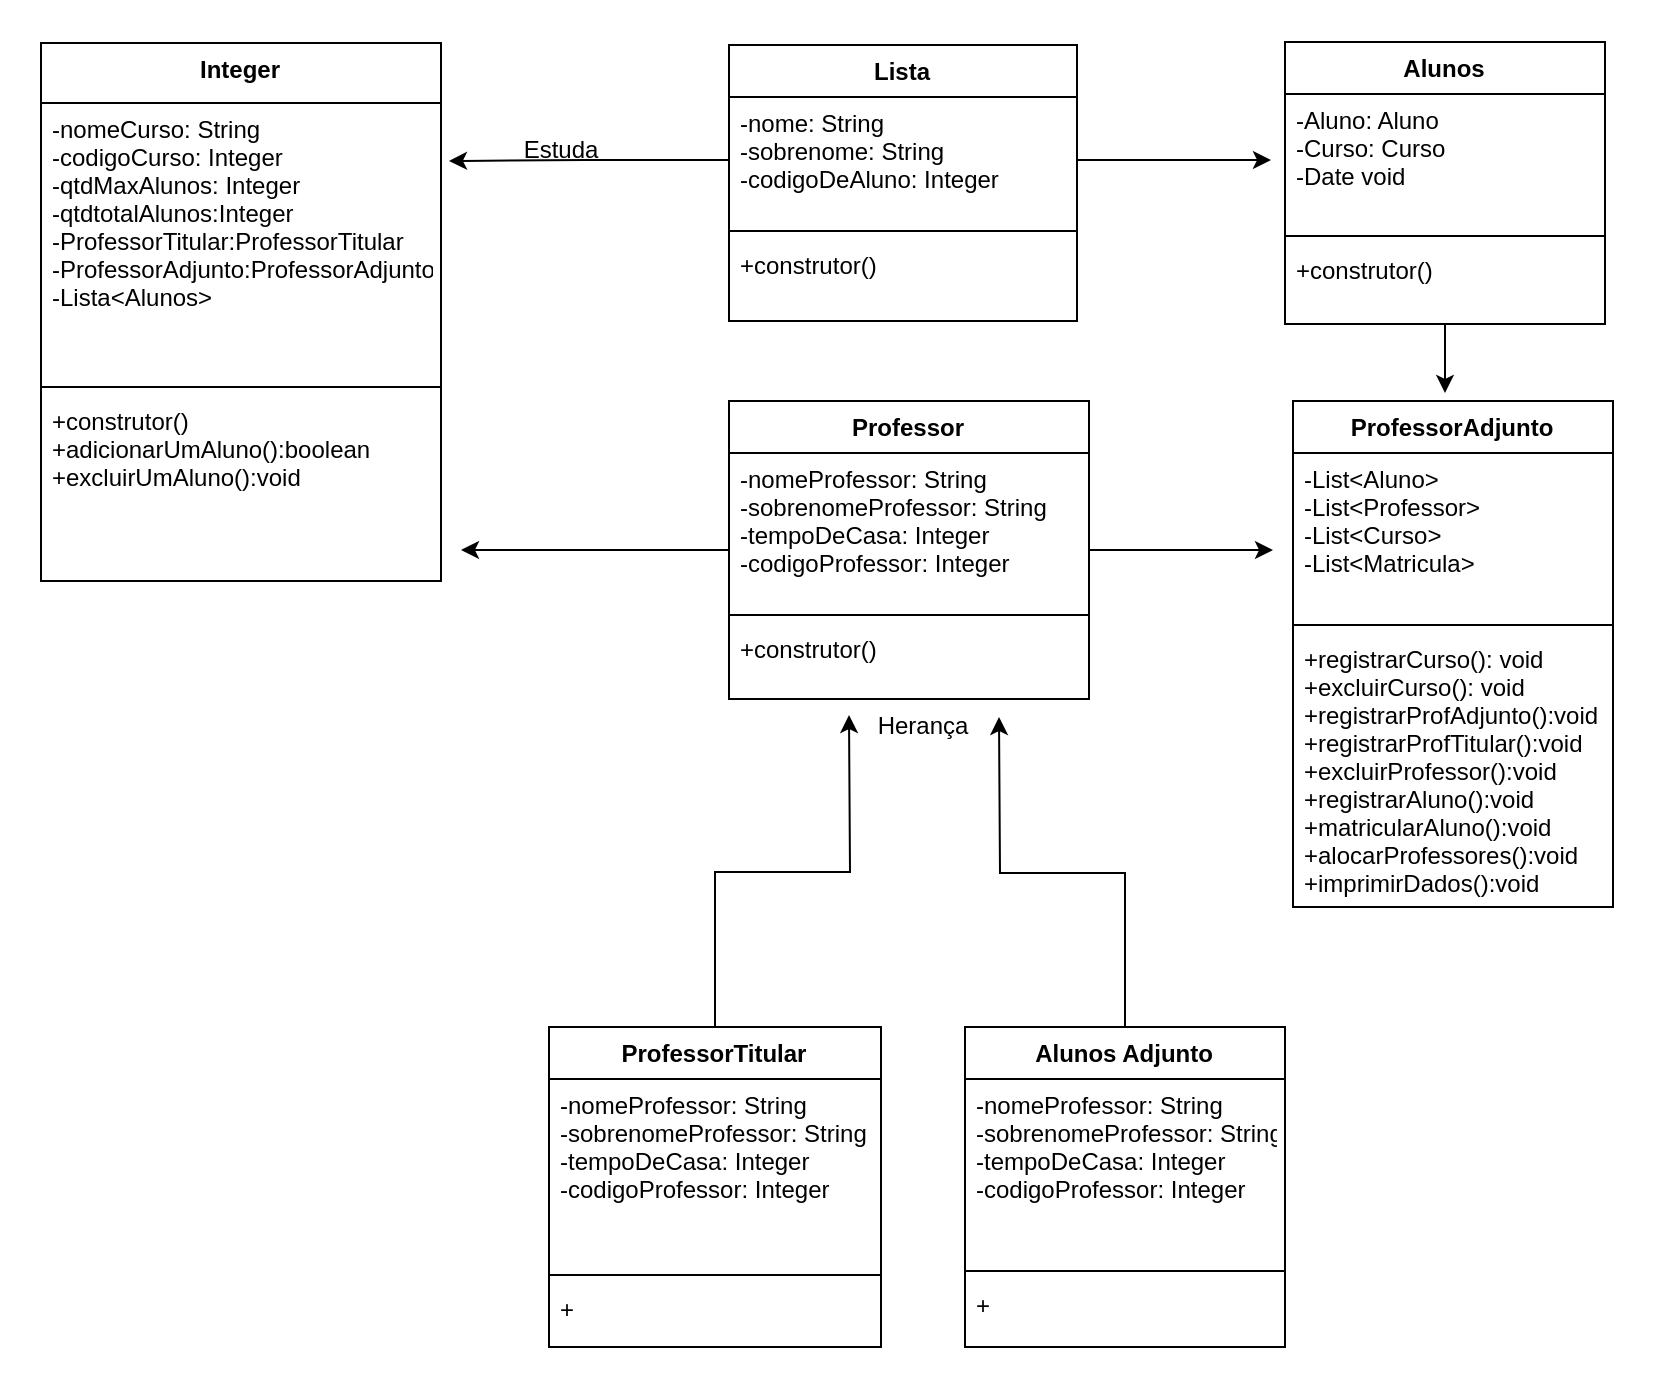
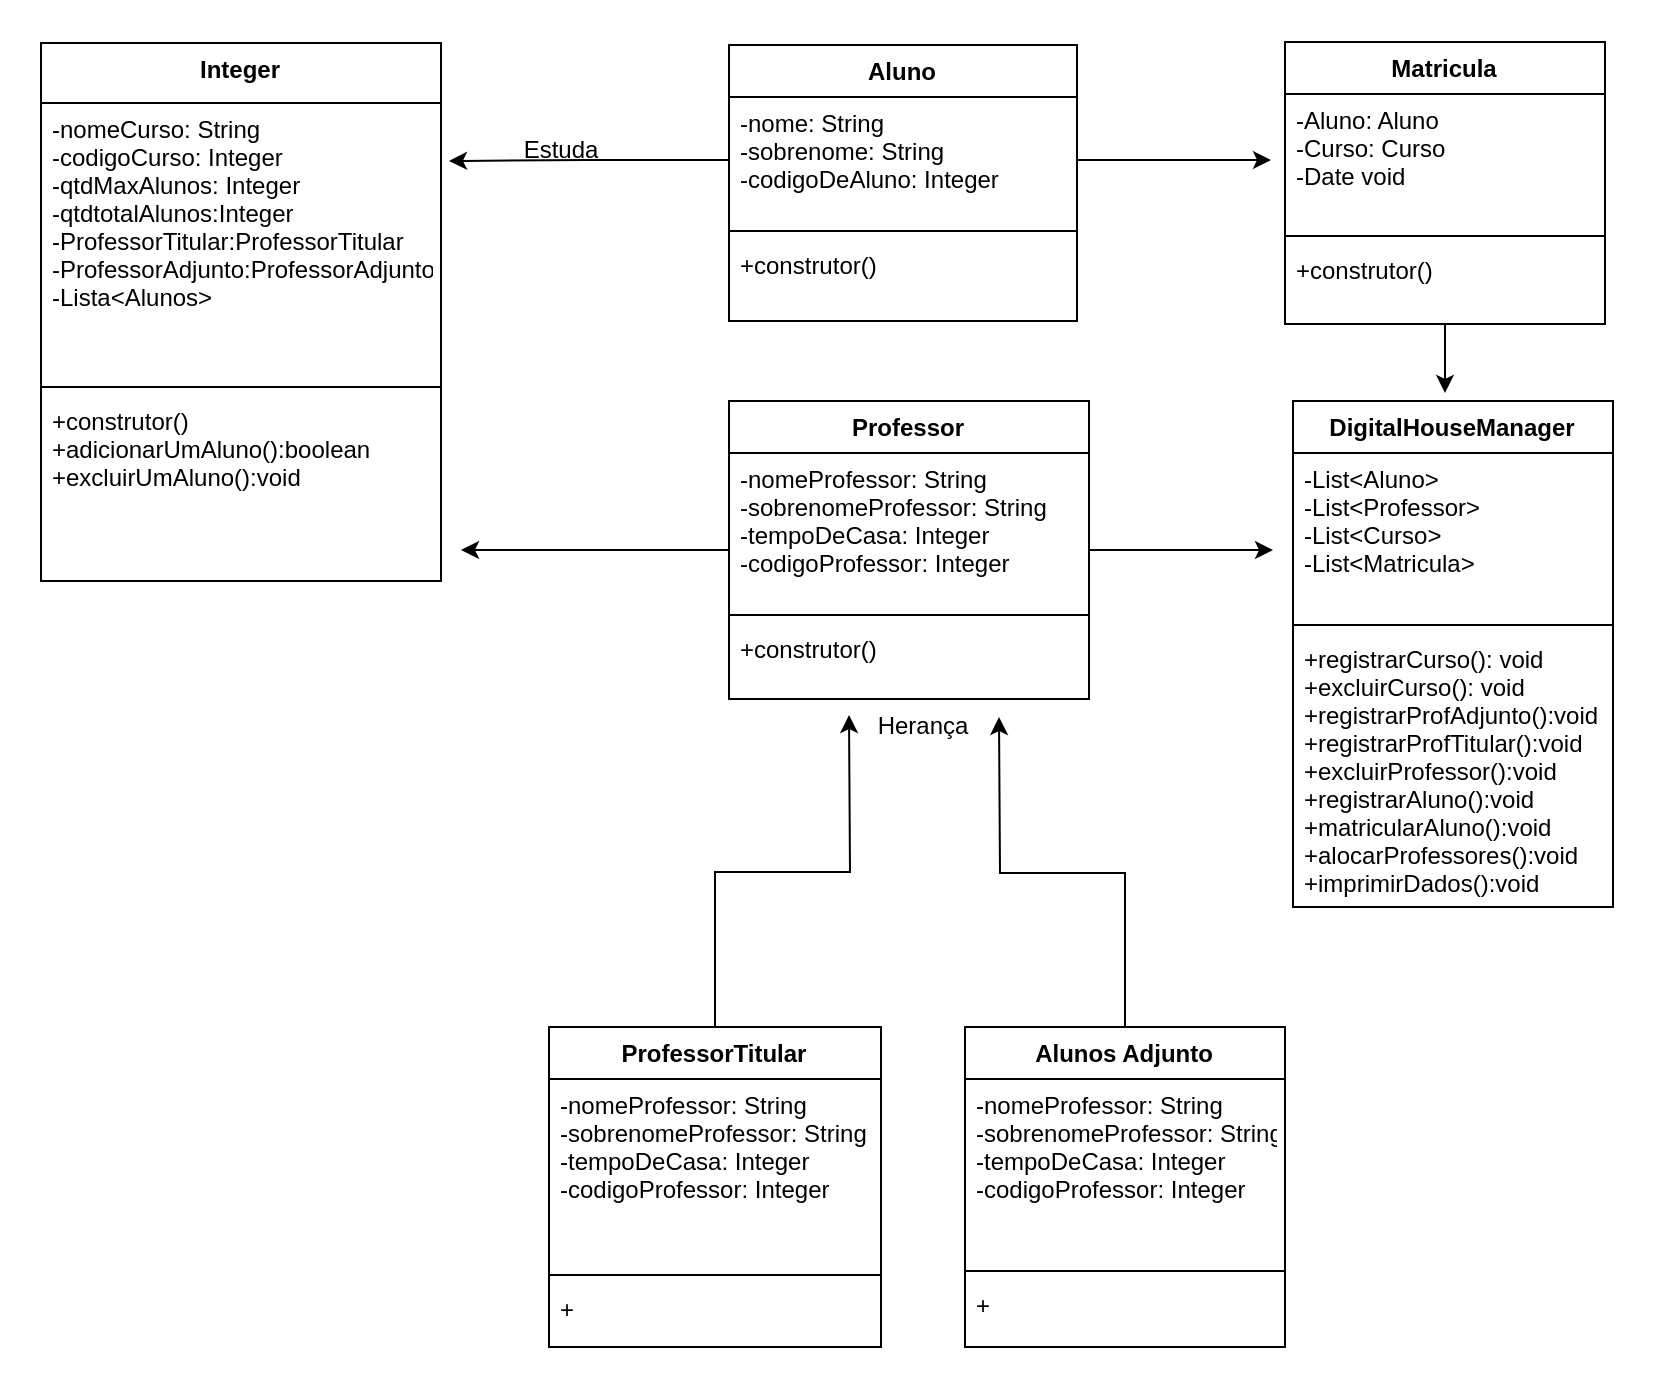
(1444, 69) -> (1444, 69)
(902, 72) -> (902, 72)
(1452, 428) -> (1452, 428)
